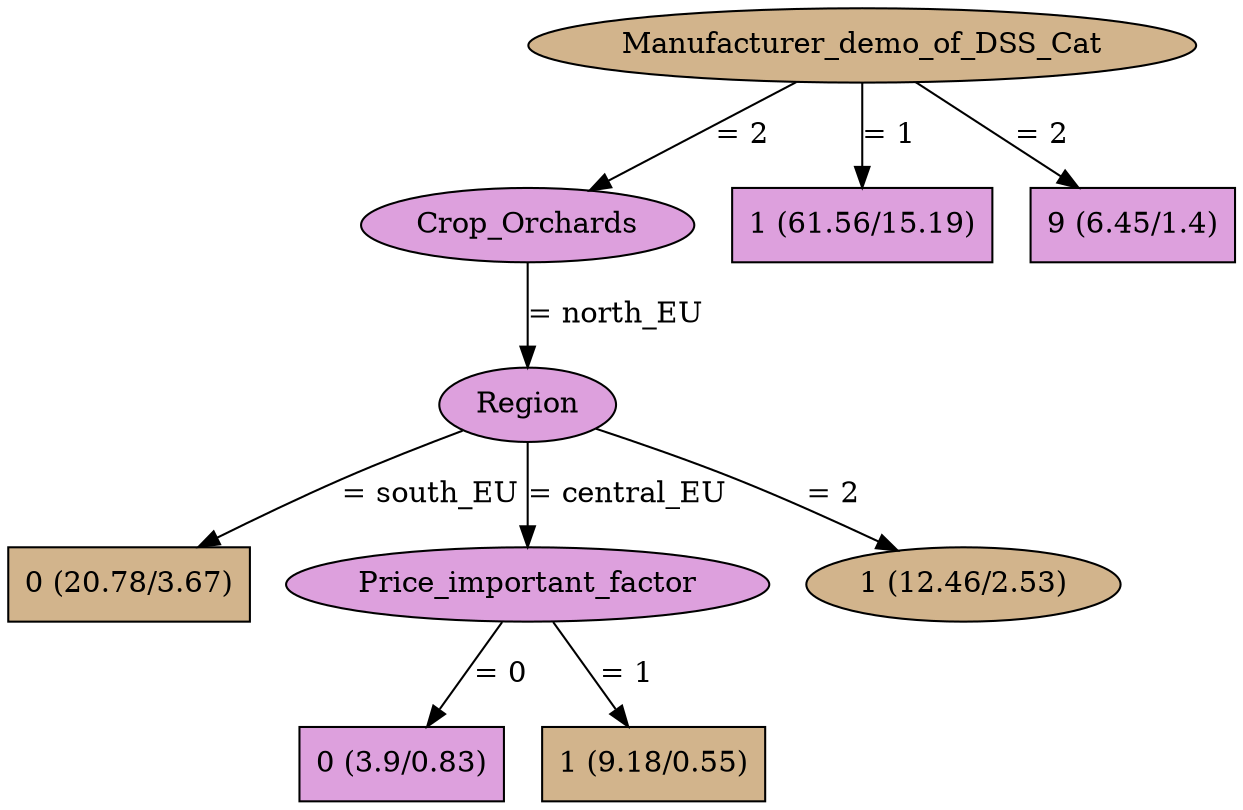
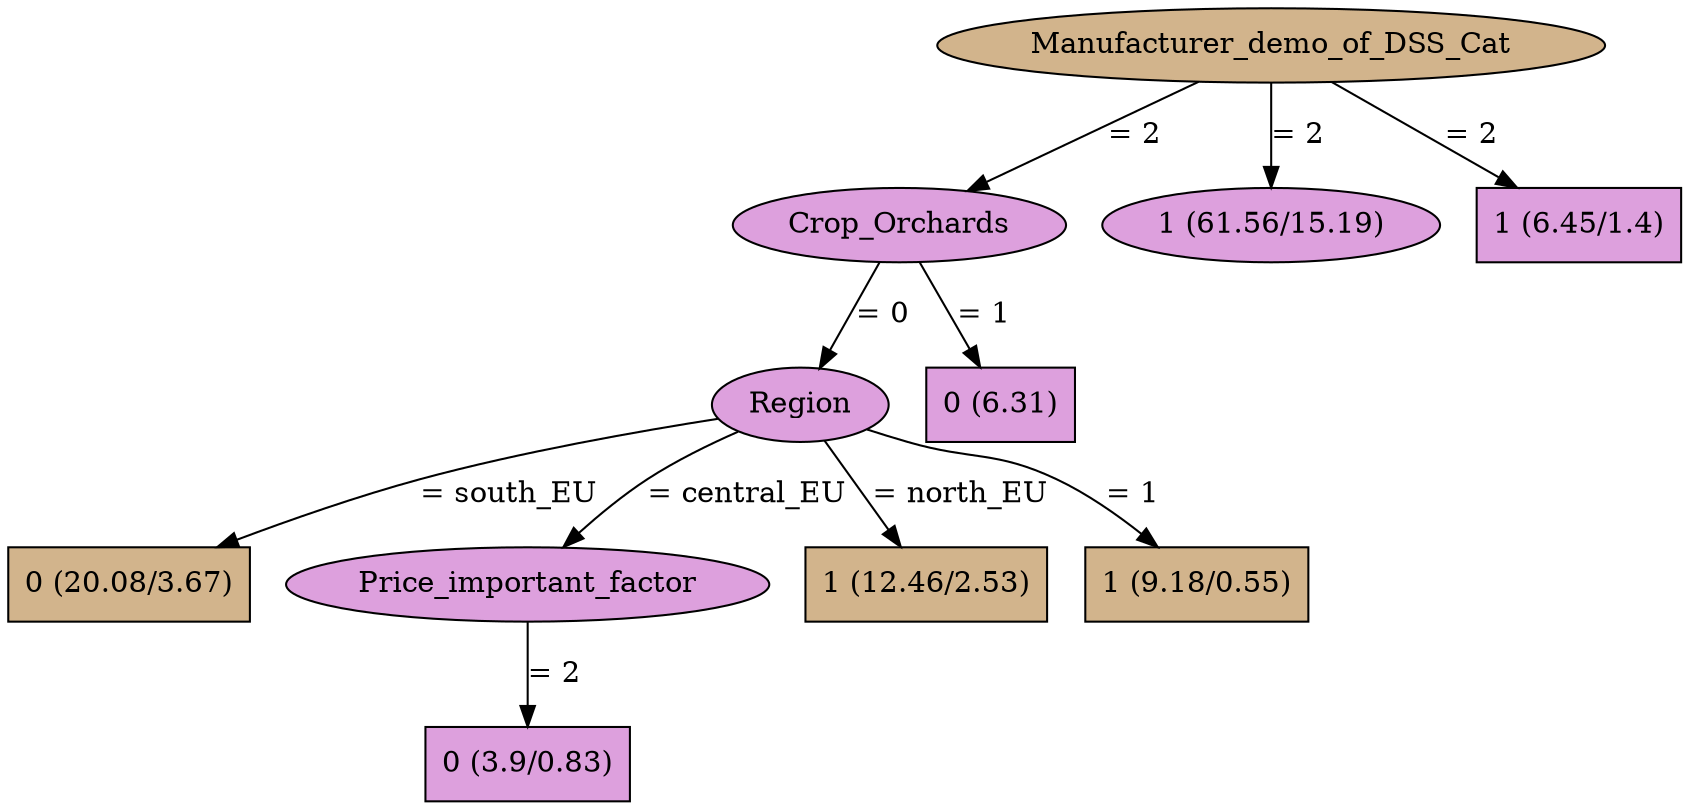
(889, 135) -> (1298, 135)
(862, 225) -> (1271, 225)
(1133, 225) -> (1579, 225)
(615, 315) -> (883, 315)
none -> (1001, 405)
(833, 495) -> (960, 495)
(129, 584) -> (129, 584)
(963, 584) -> (926, 584)
(584, 666) -> (1012, 463)
(501, 674) -> (555, 674)
